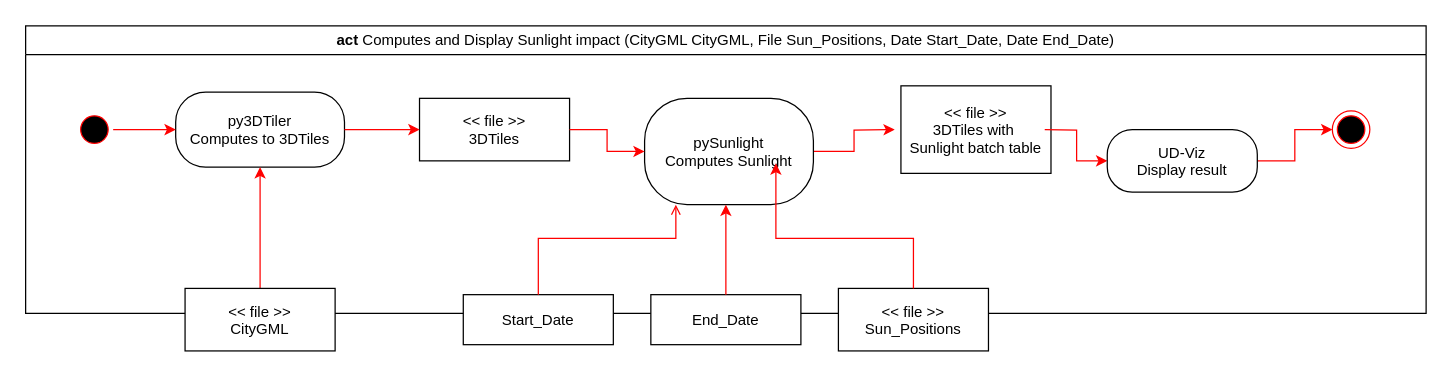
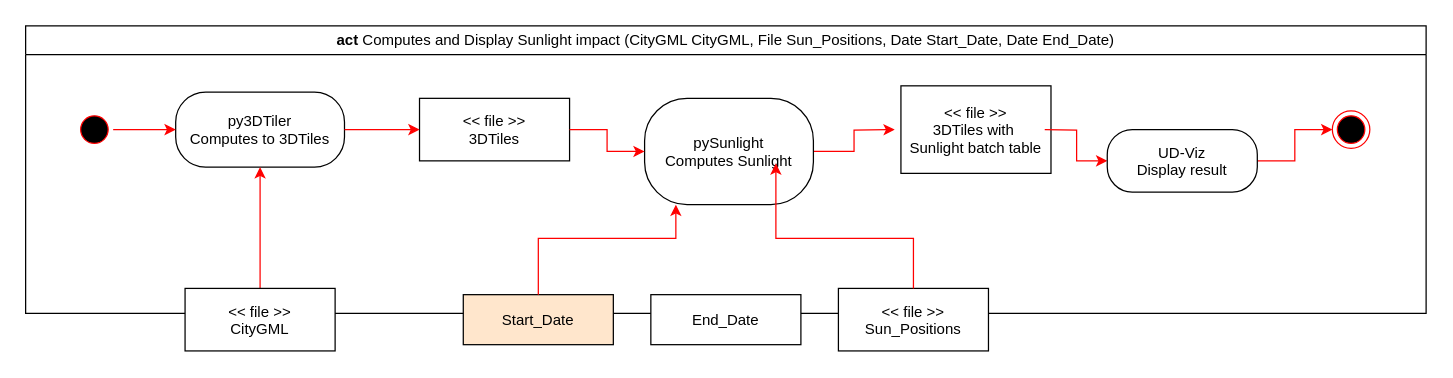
(676, 212) -> (676, 214)
(726, 253) -> none
(538, 319) -> (538, 319)
